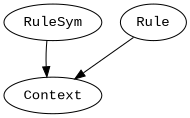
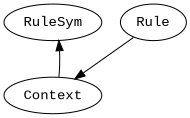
(46, 54) -> (60, 64)
